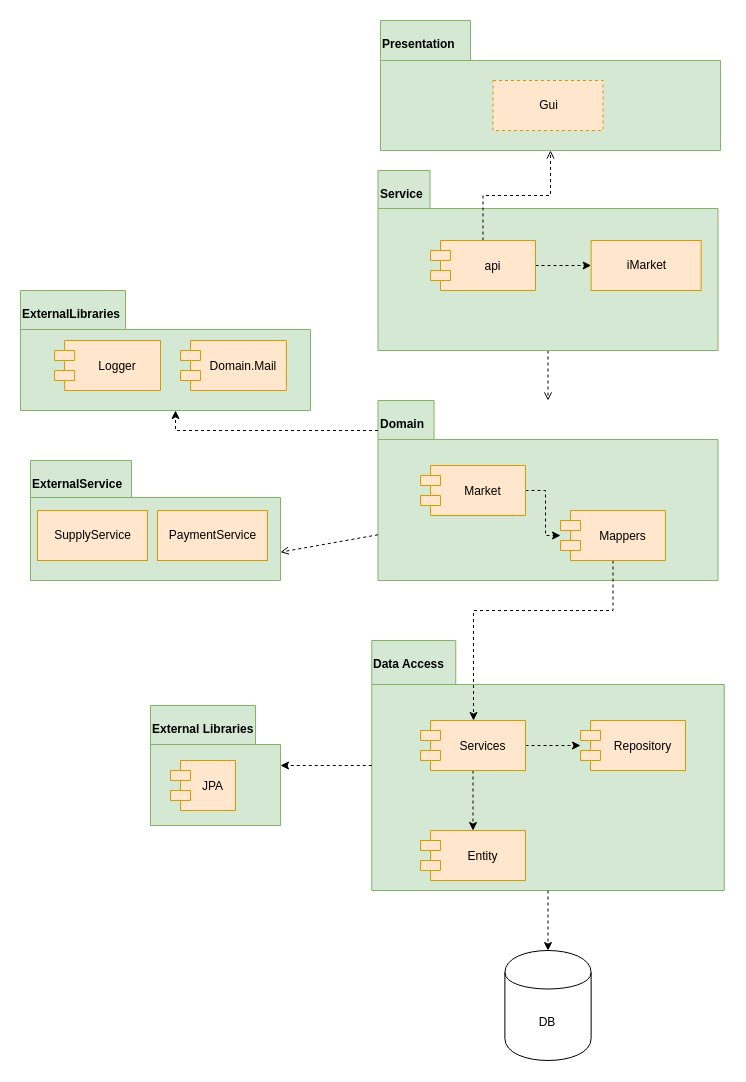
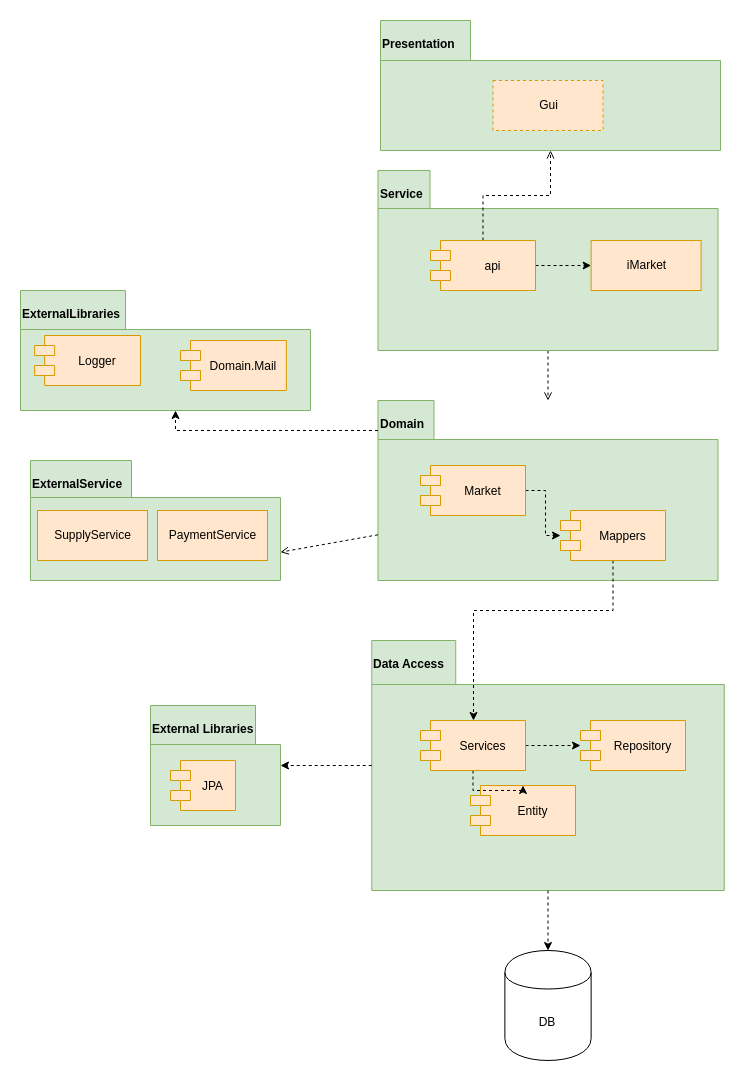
(108, 366) -> (88, 361)
(473, 856) -> (523, 811)
